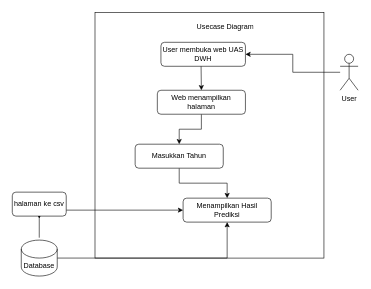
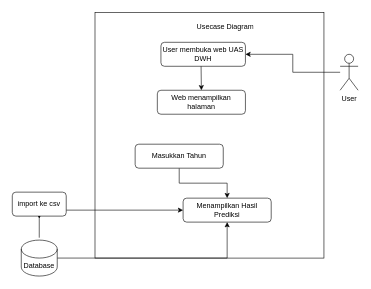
(202, 123) -> none
(39, 204) -> (39, 204)
